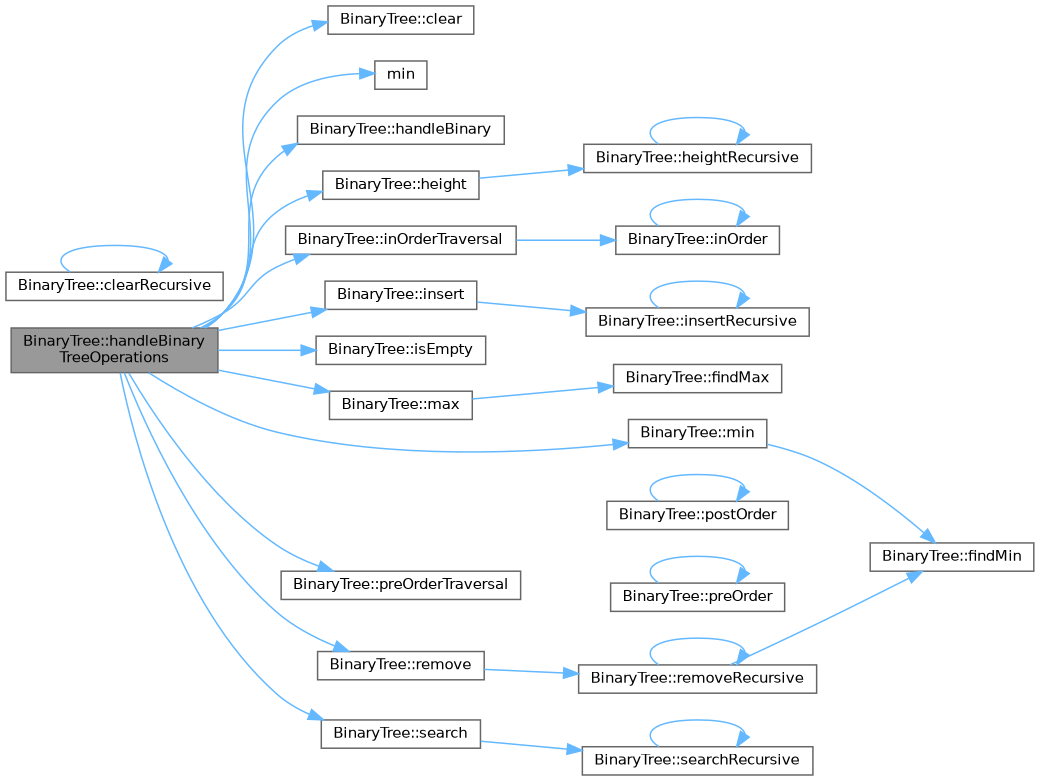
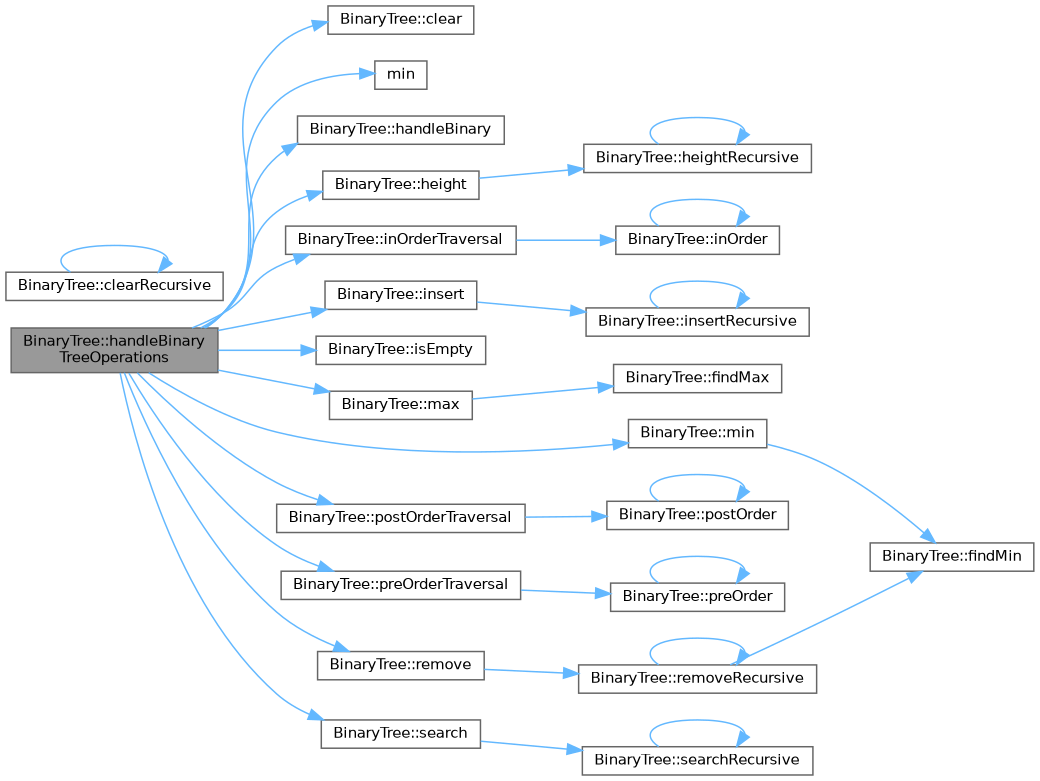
none -> (401, 518)
none -> (558, 592)
